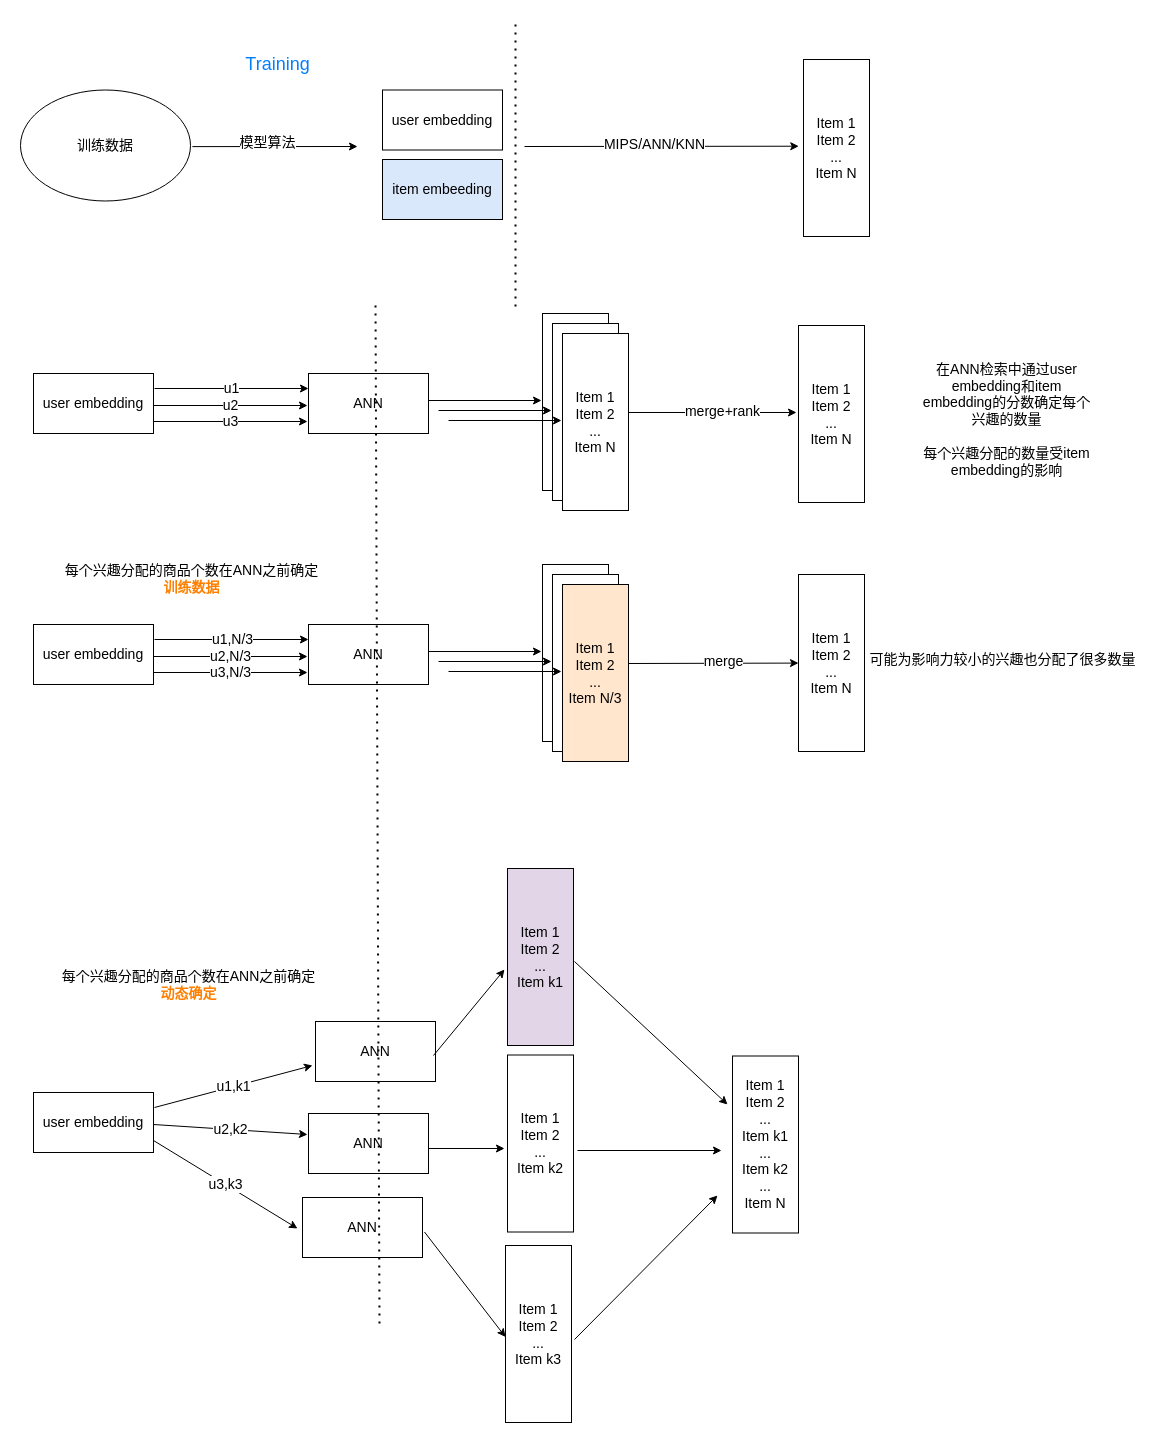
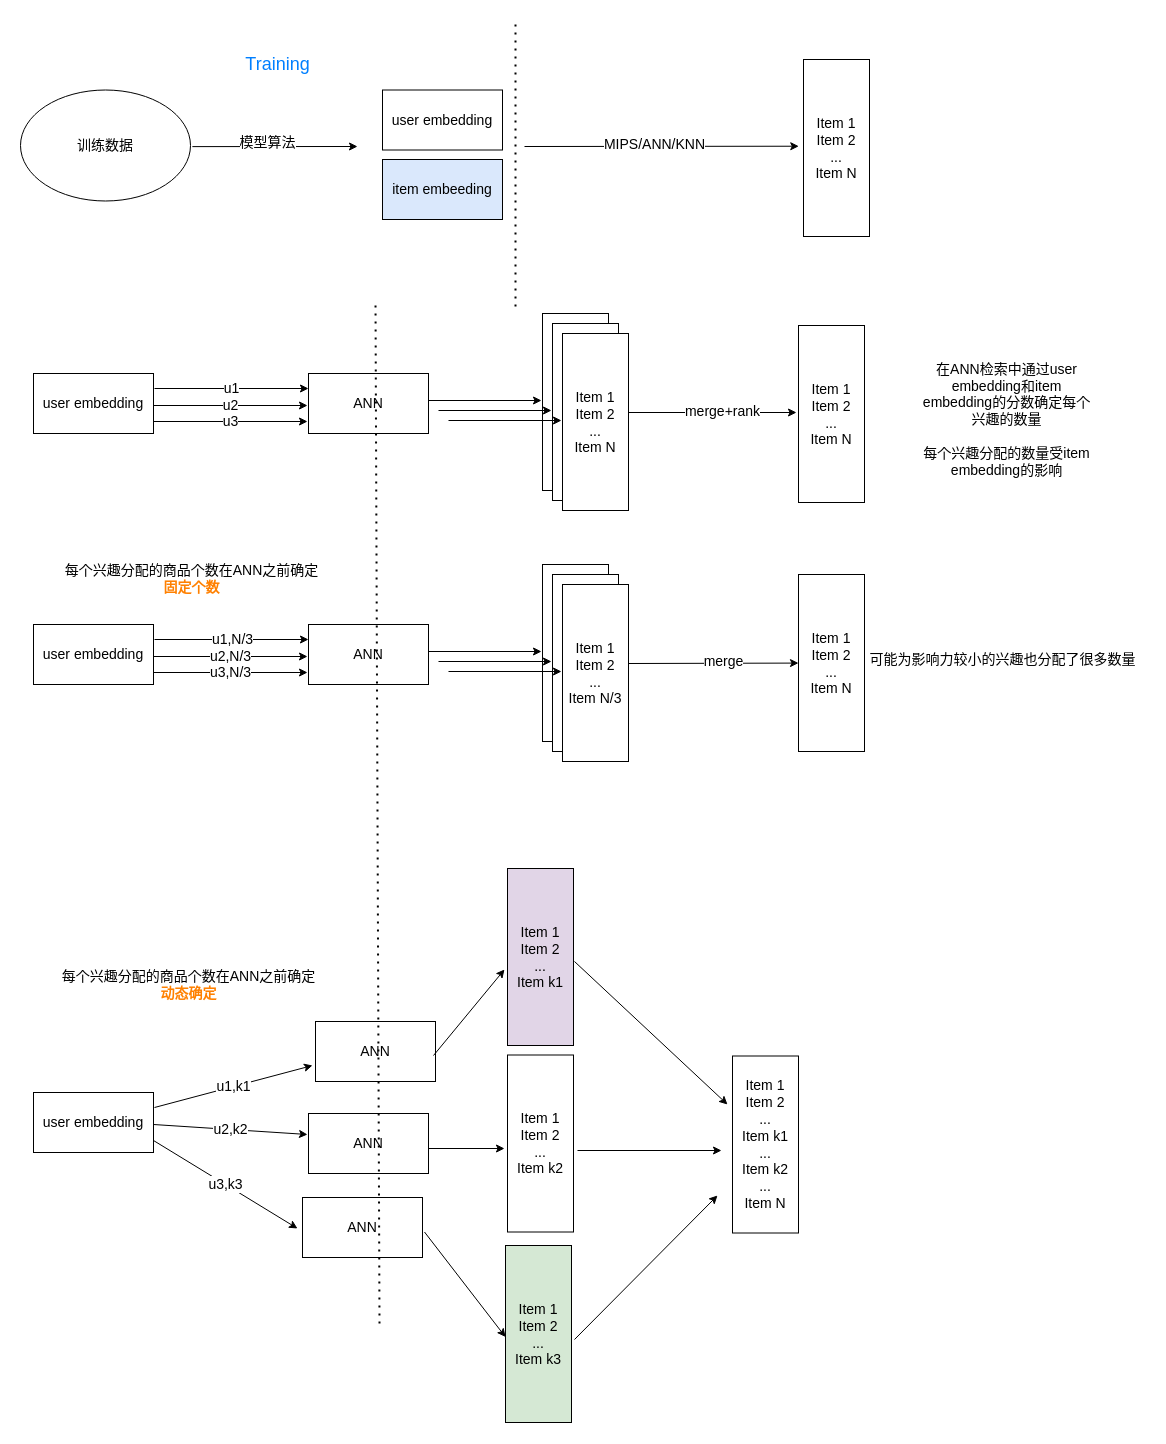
(192, 579) -> (192, 579)
(596, 673) -> (596, 673)
(539, 1334) -> (539, 1334)
